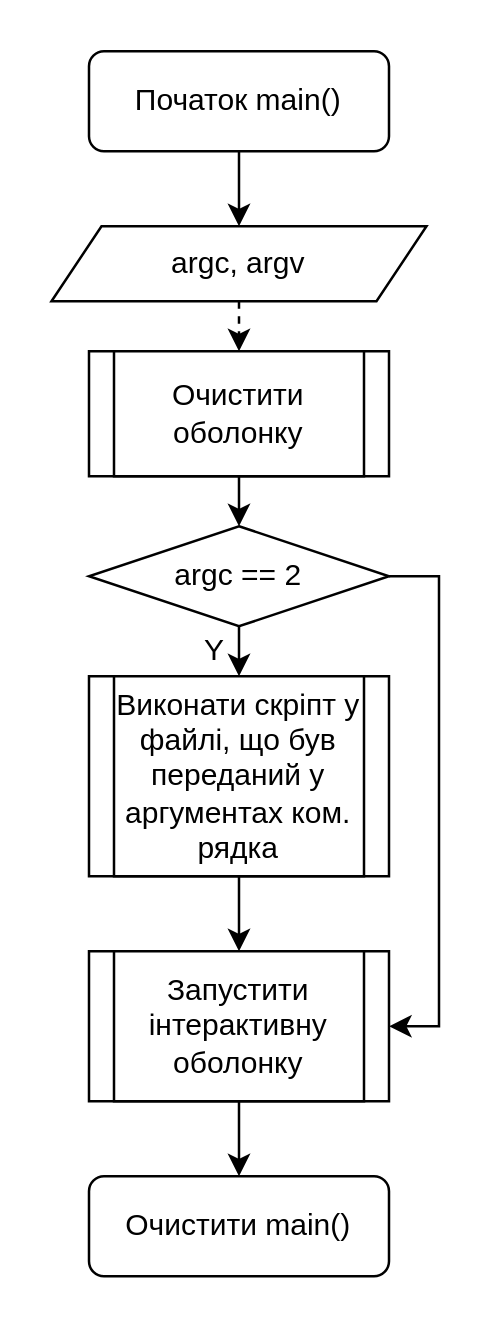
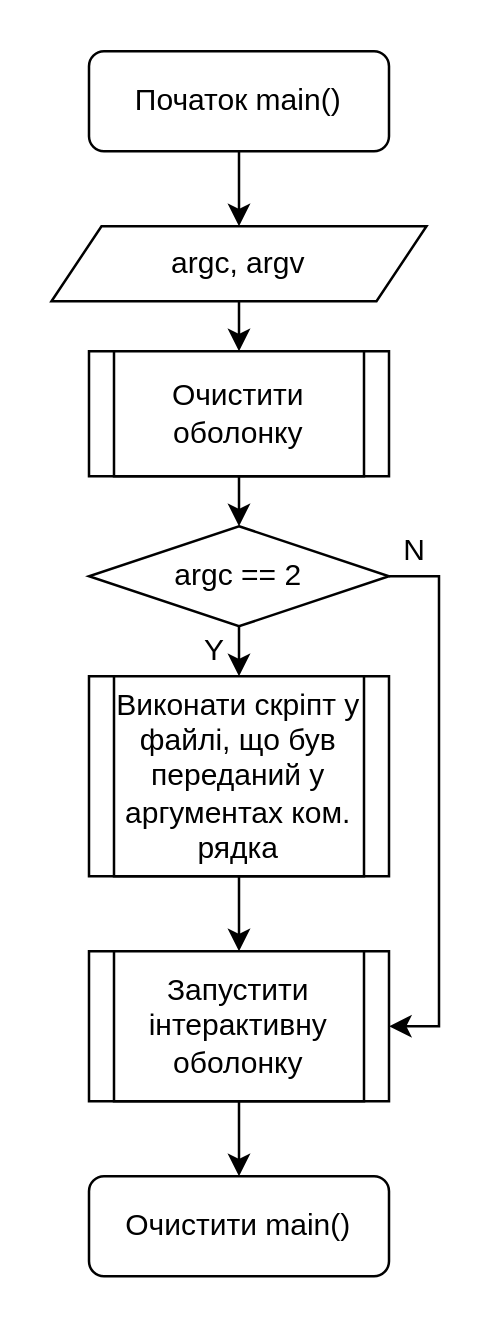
(239, 317) -> (239, 317)
none -> (414, 551)
